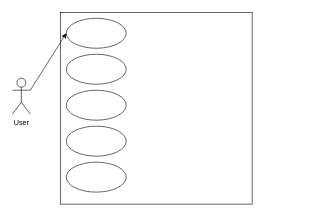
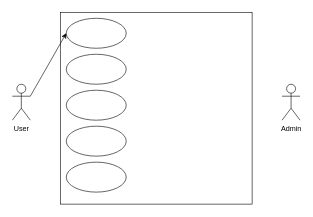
(21, 96) -> (21, 102)
none -> (291, 102)
